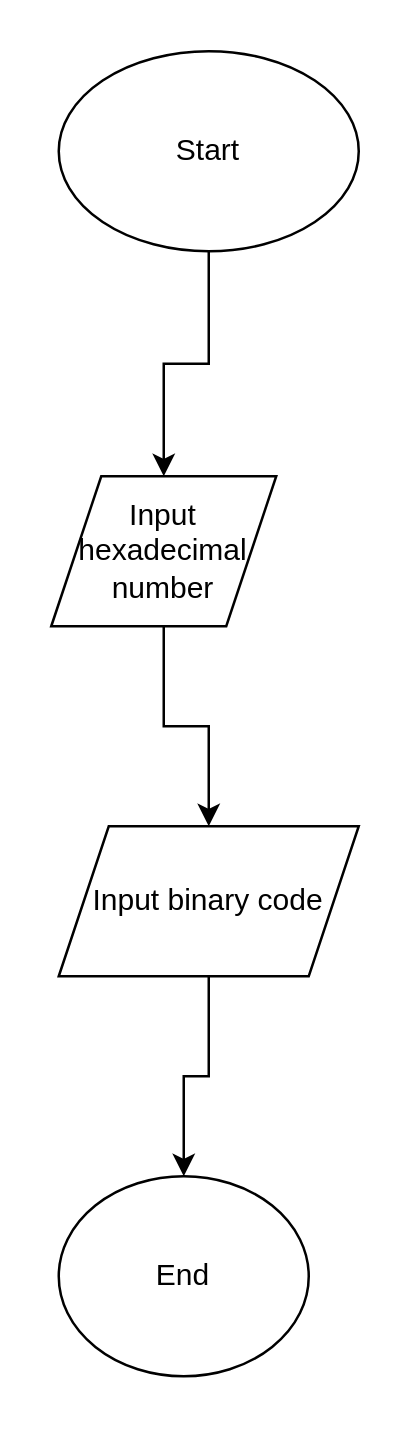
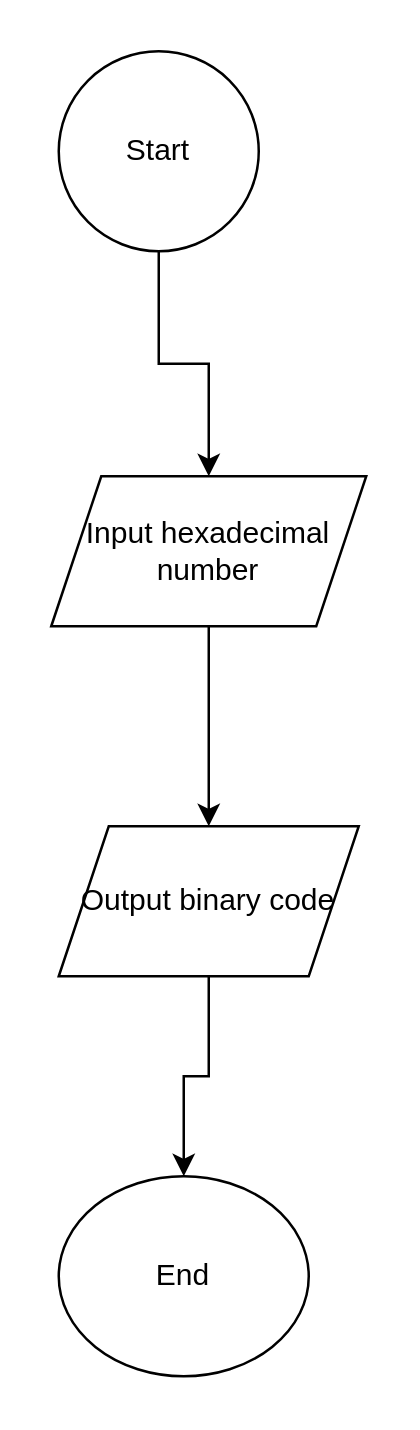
(209, 151) -> (159, 151)
(164, 551) -> (209, 551)
(209, 901) -> (209, 901)
